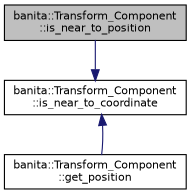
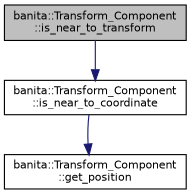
(95, 23) -> (95, 23)
(103, 140) -> (88, 129)
